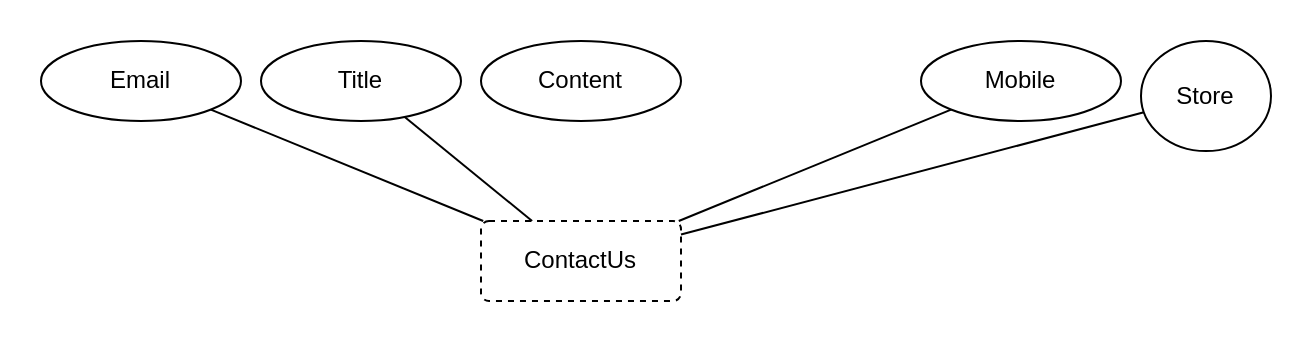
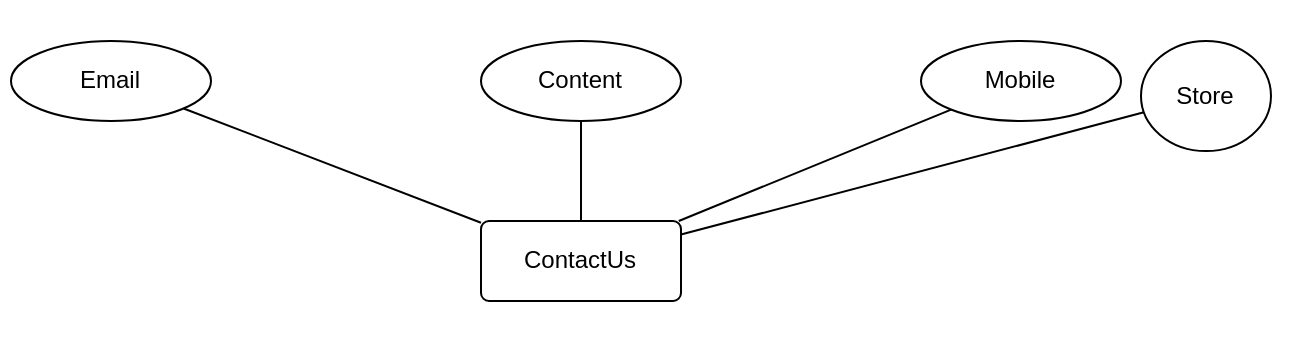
(141, 81) -> (111, 81)
(361, 81) -> none
(468, 169) -> none
none -> (581, 171)
(581, 261) -> (581, 261)
